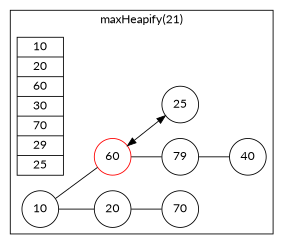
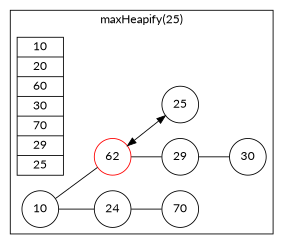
(142, 20) -> (142, 20)
(113, 157) -> (113, 157)
(180, 157) -> (180, 157)
(248, 157) -> (248, 157)
(113, 209) -> (113, 209)
